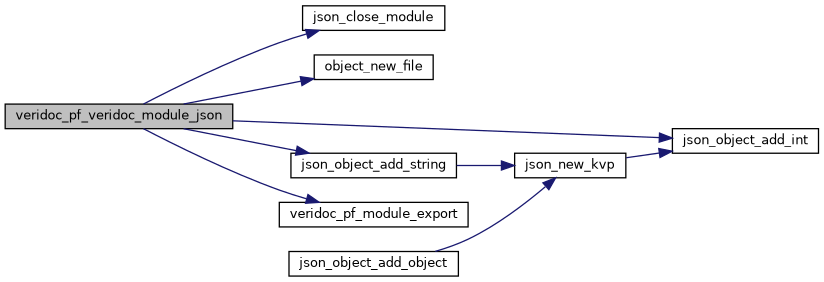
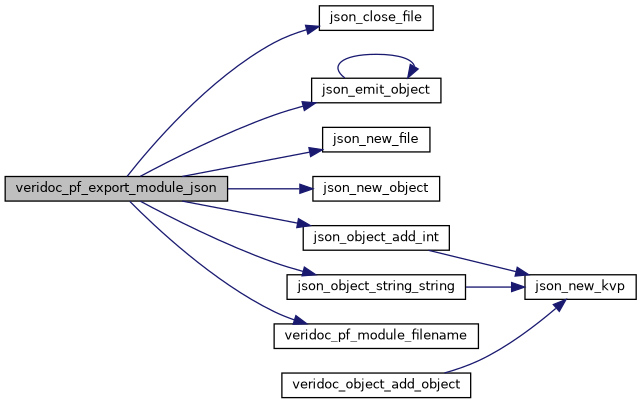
(374, 18) -> (376, 18)
(374, 67) -> (376, 140)
none -> (376, 91)
(119, 116) -> (116, 189)
(643, 155) -> (472, 261)
(374, 166) -> (376, 287)
none -> (376, 189)
(374, 215) -> (376, 336)
(374, 264) -> (376, 385)
